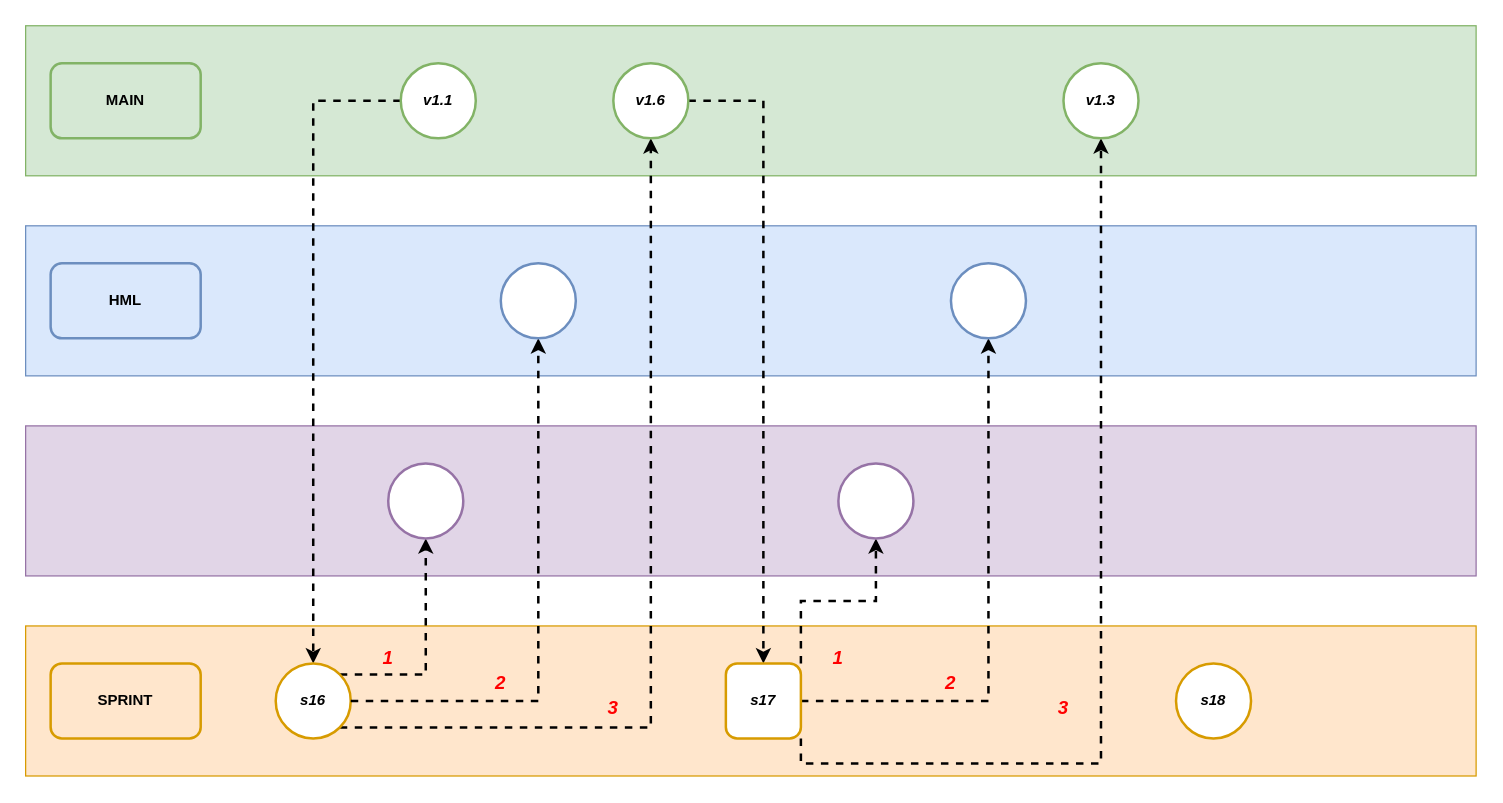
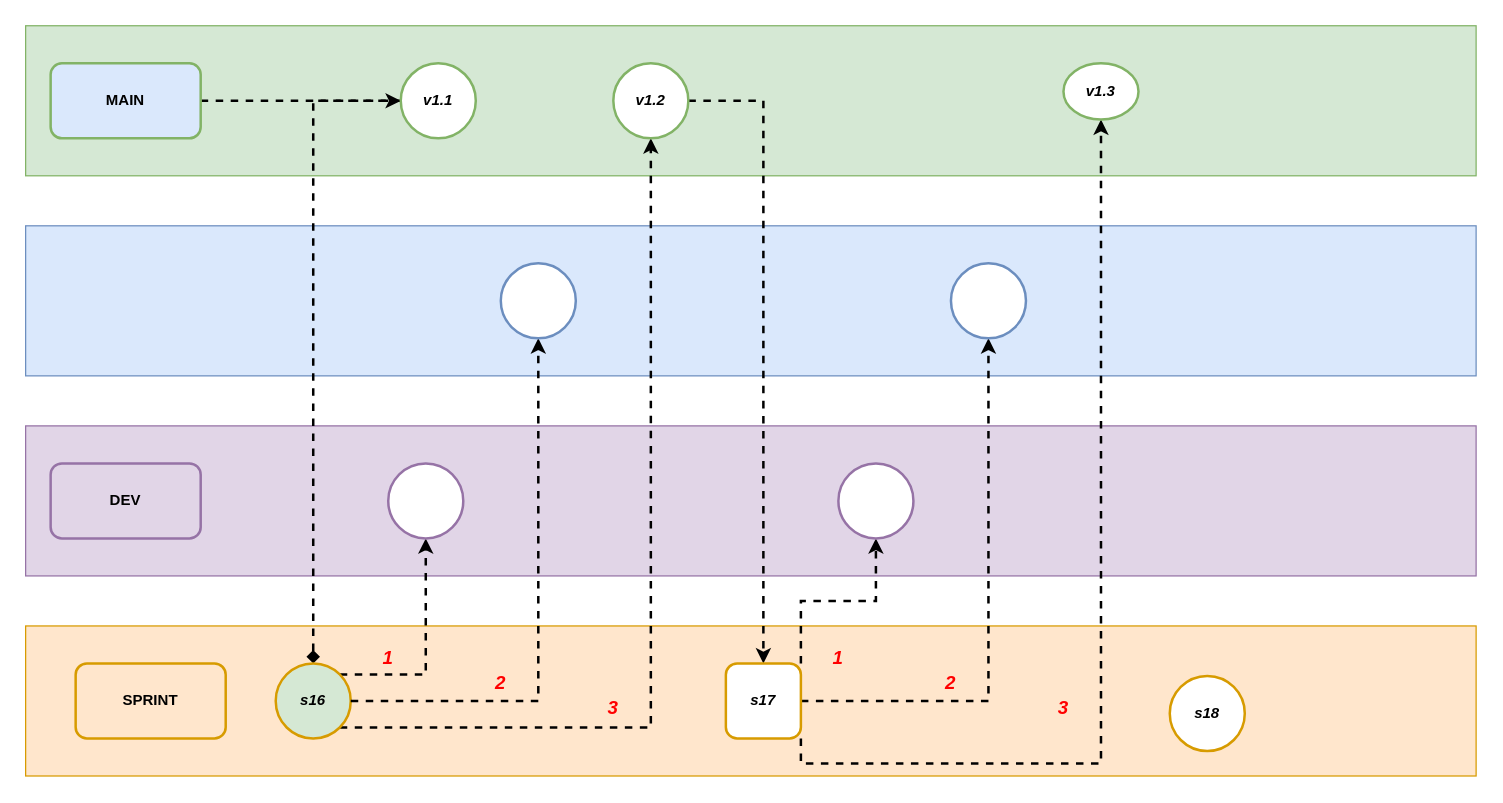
(126, 101) -> (126, 101)
none -> (254, 101)
(651, 101) -> (651, 101)
(1101, 101) -> (1101, 91)
(126, 301) -> none
none -> (126, 501)
(313, 651) -> (313, 650)
(126, 701) -> (151, 701)
(313, 701) -> (313, 701)
(1213, 701) -> (1207, 713)
